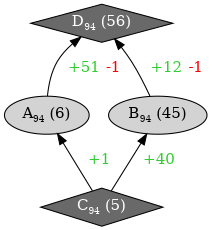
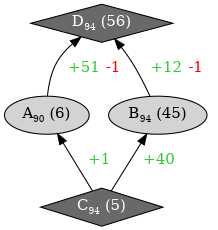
(39, 115) -> (39, 115)
